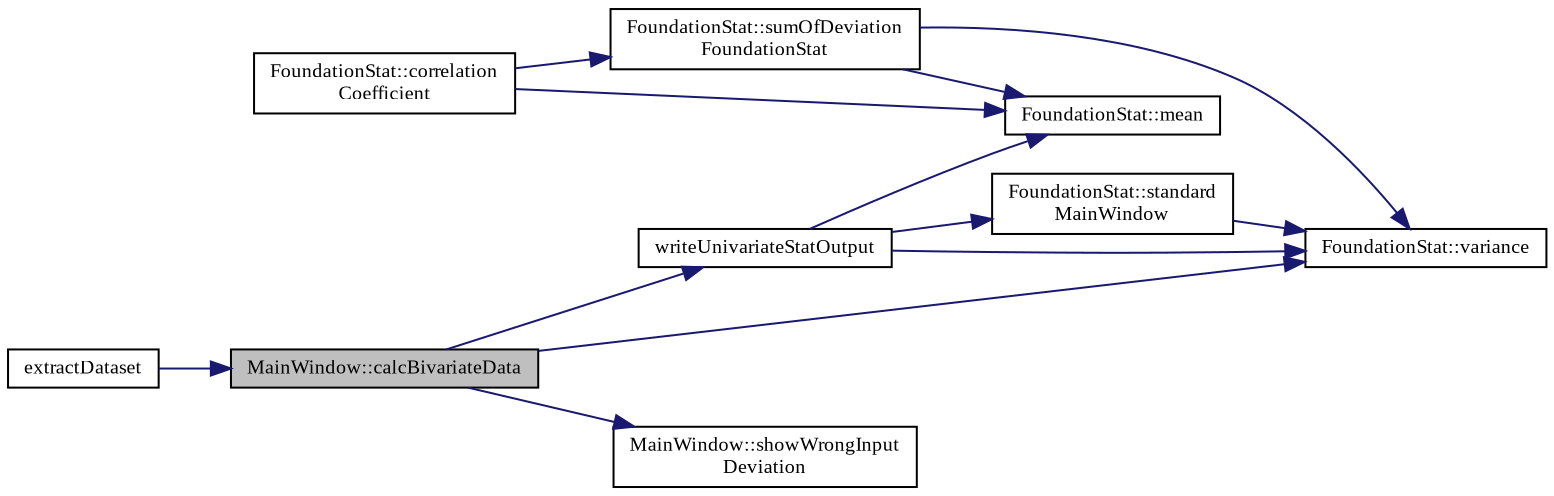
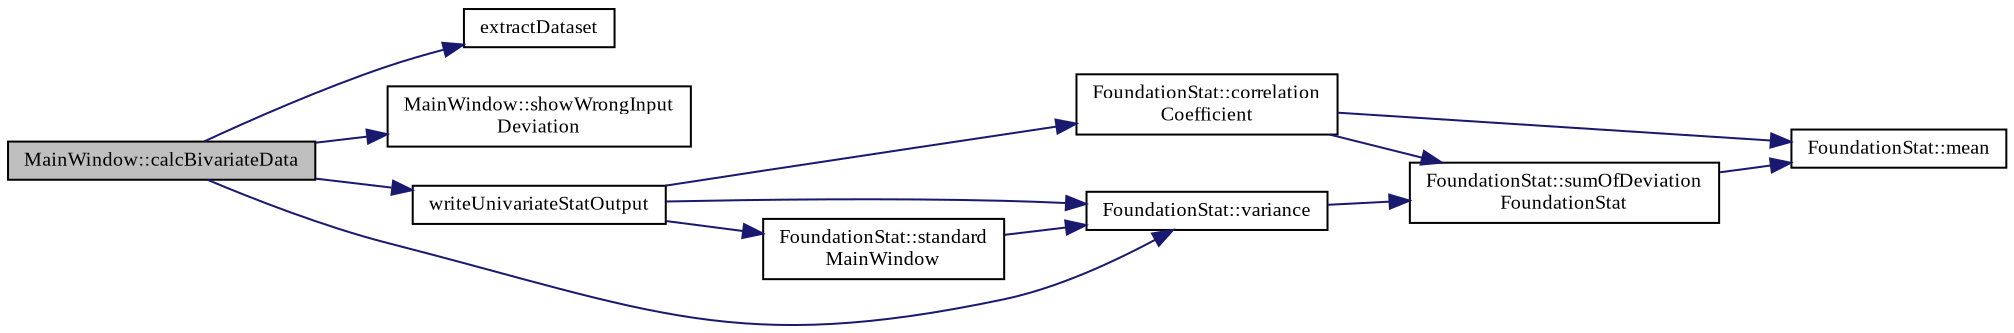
(1184, 60) -> (1358, 203)
(918, 183) -> (861, 156)
(185, 369) -> (322, 91)
